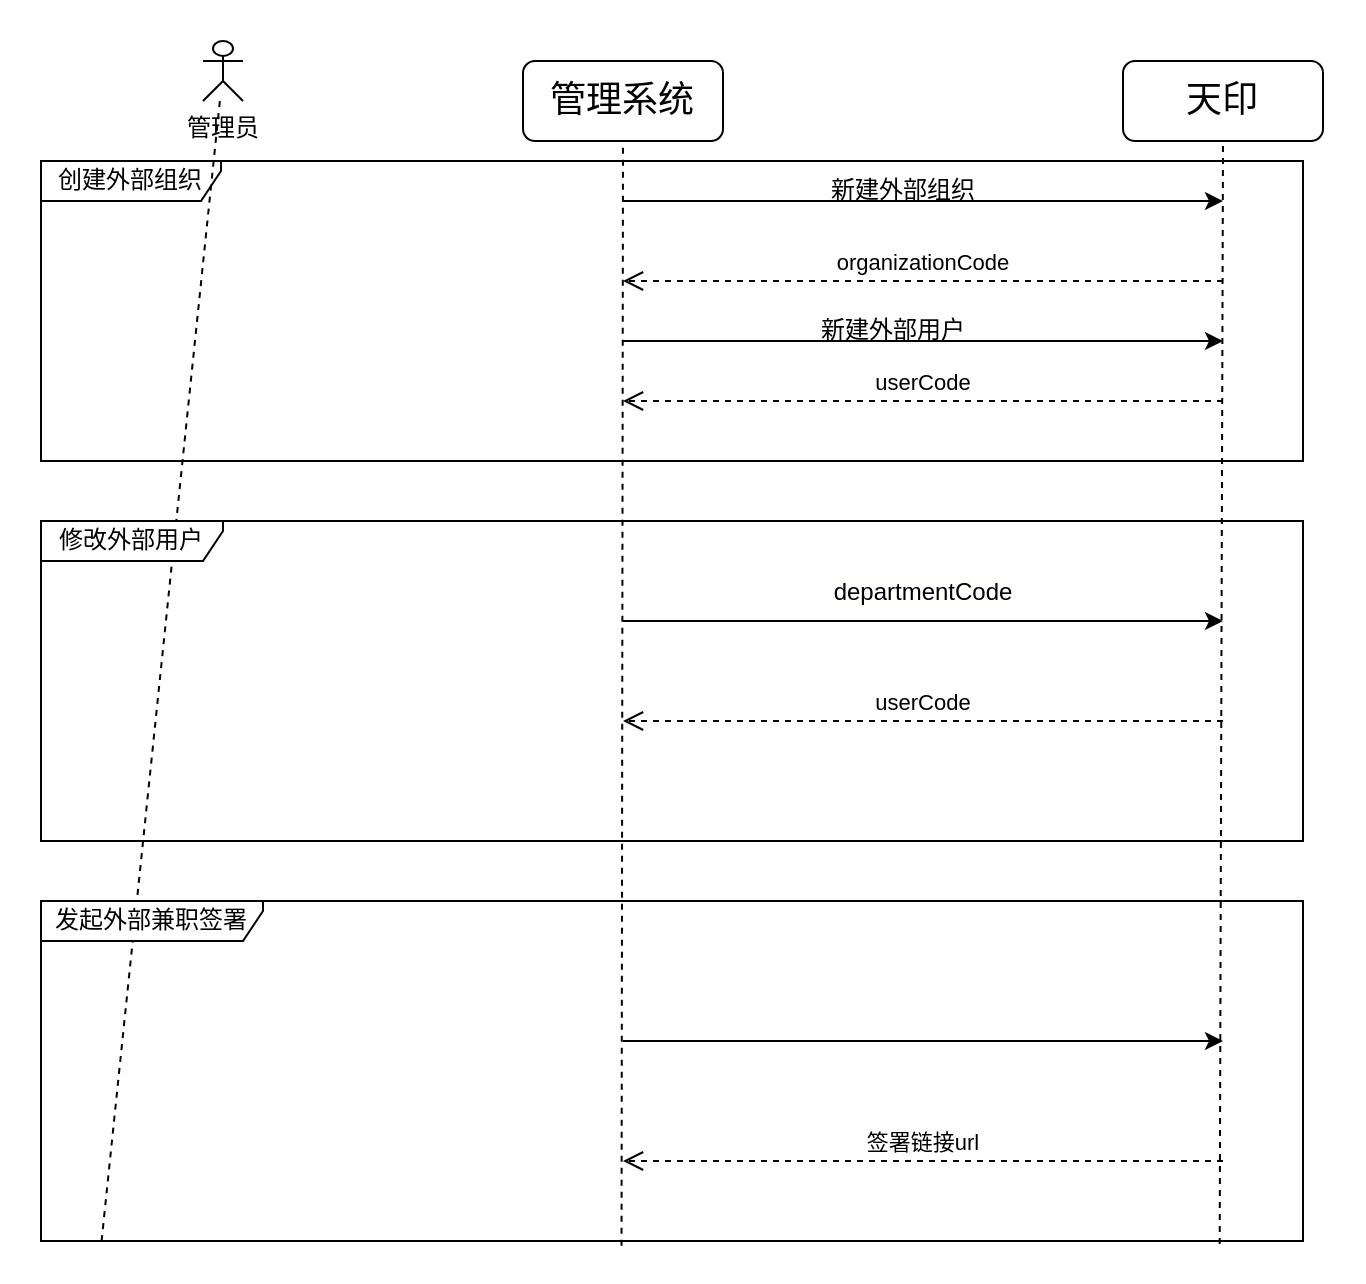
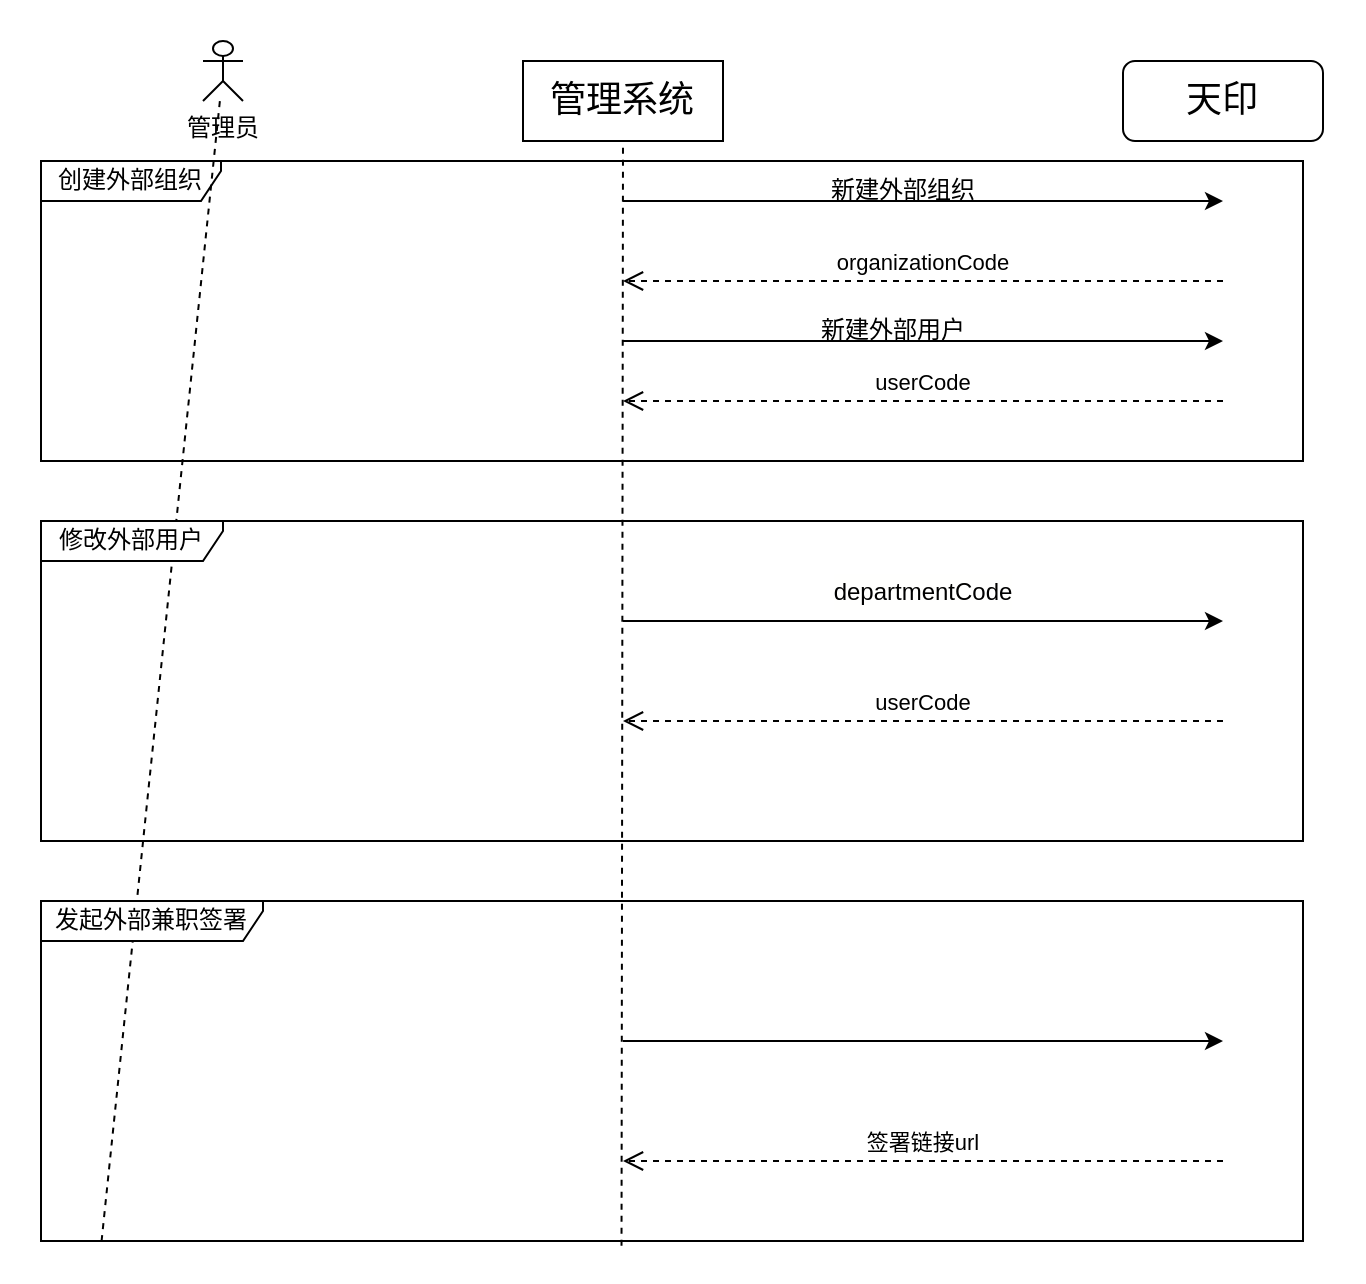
(623, 101) -> (623, 101)
(1222, 518) -> none
